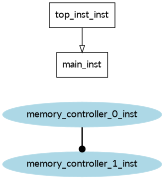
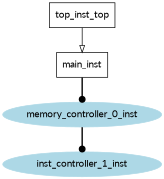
(82, 15) -> (82, 15)
none -> (82, 87)
(82, 164) -> (82, 164)
